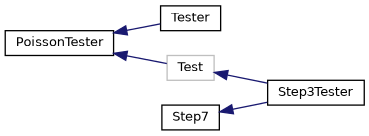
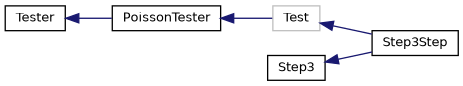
(144, 27) -> (95, 18)
(316, 93) -> (415, 43)
(191, 118) -> (296, 68)
